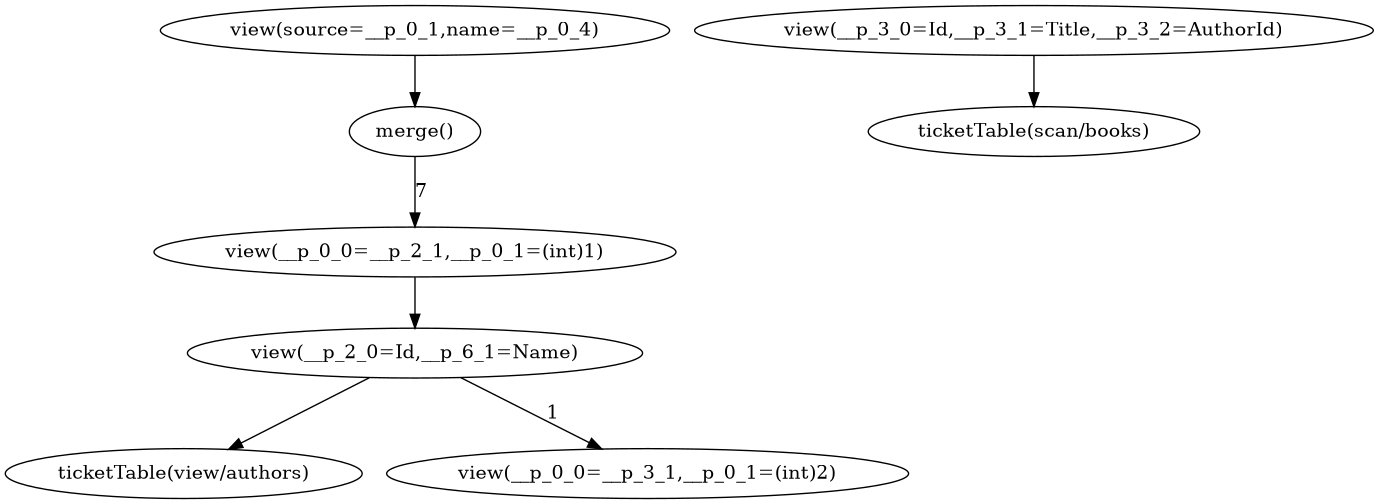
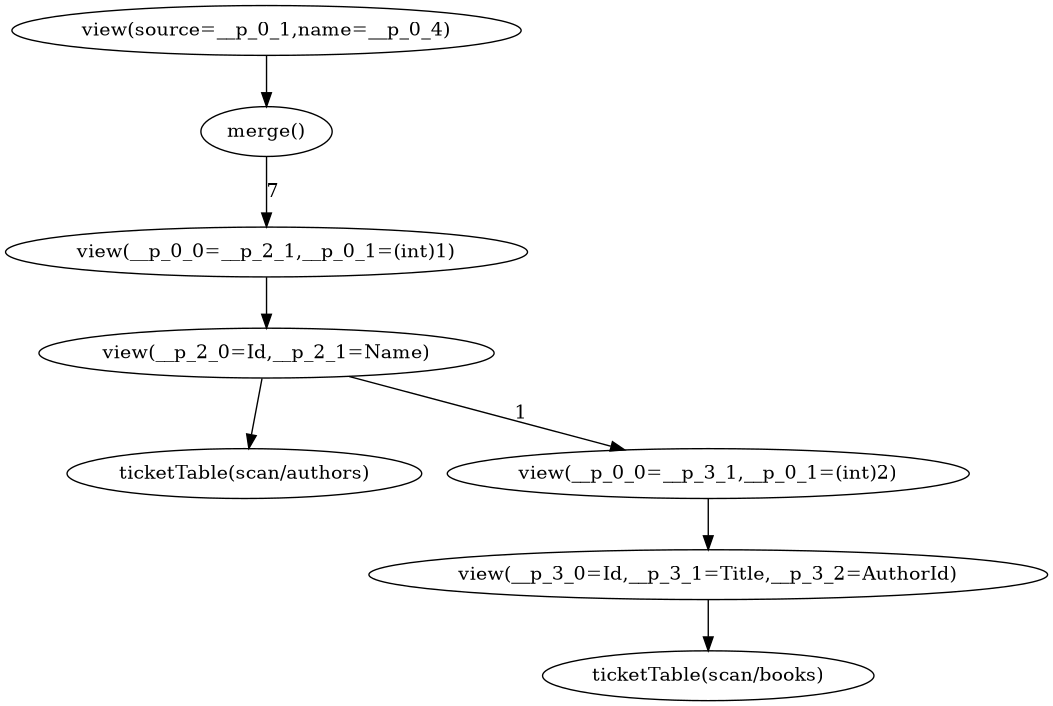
(415, 353) -> (267, 353)
(184, 474) -> (244, 474)
none -> (708, 517)
